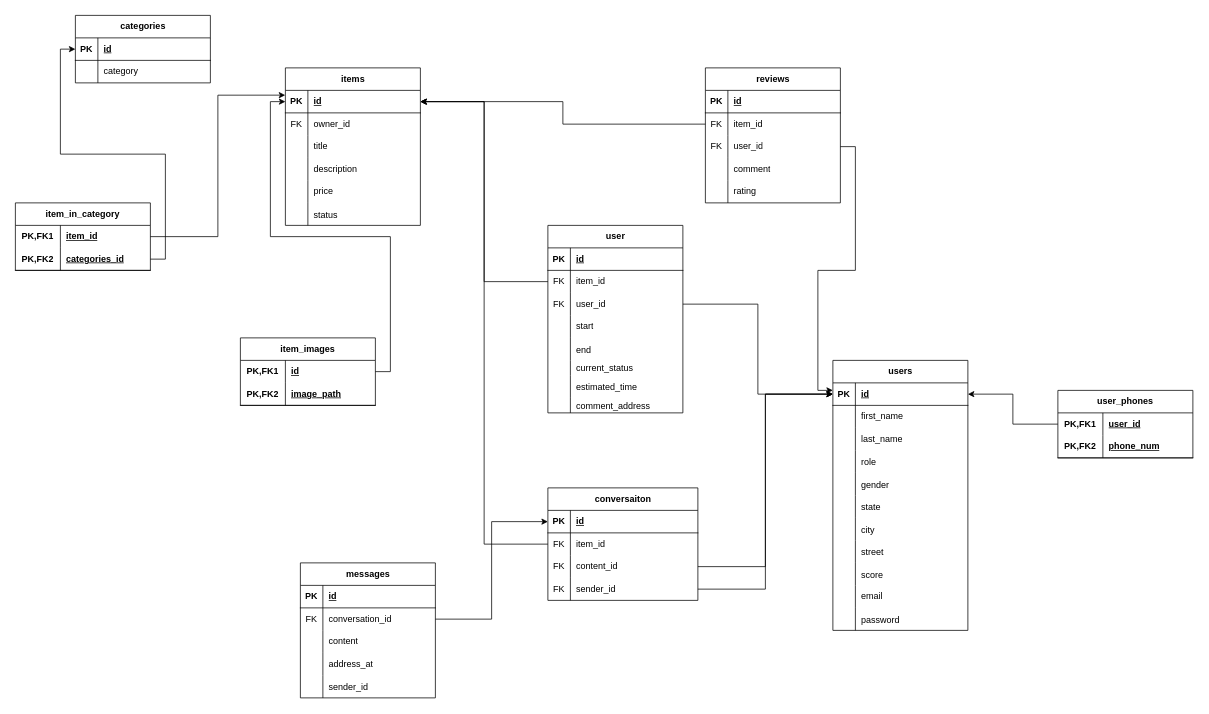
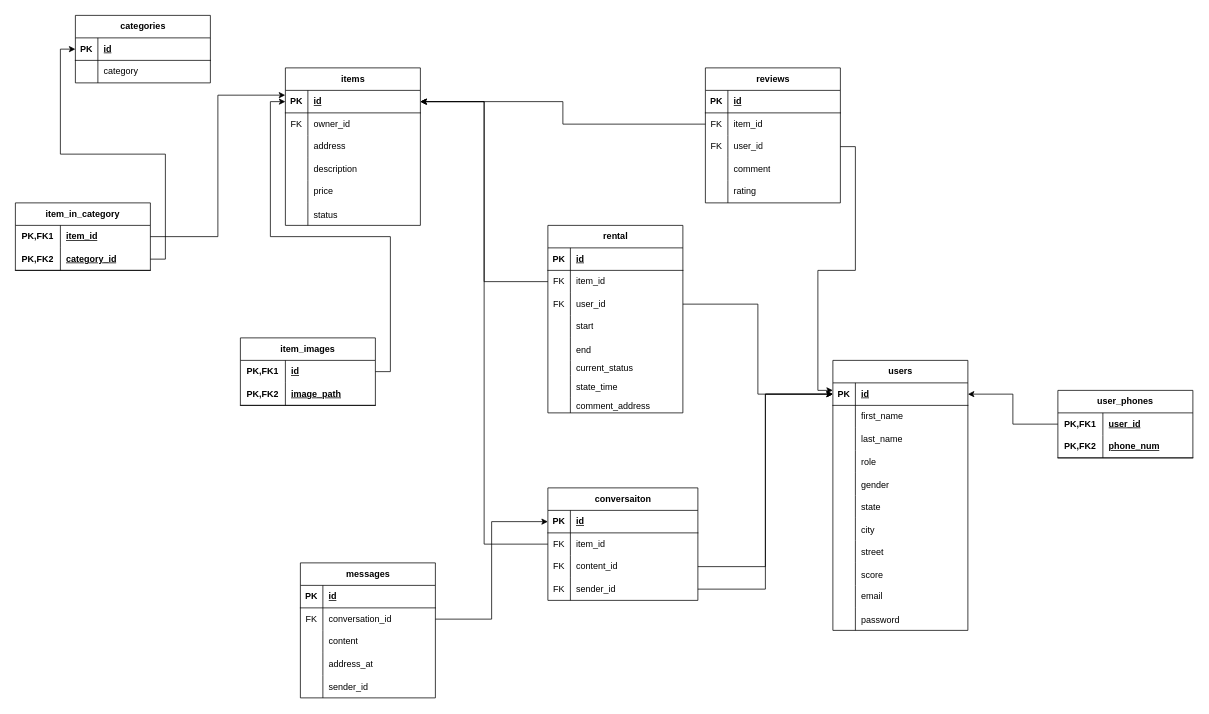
(324, 147) -> (332, 147)
(616, 237) -> (616, 237)
(97, 259) -> (93, 259)
(609, 387) -> (600, 387)
